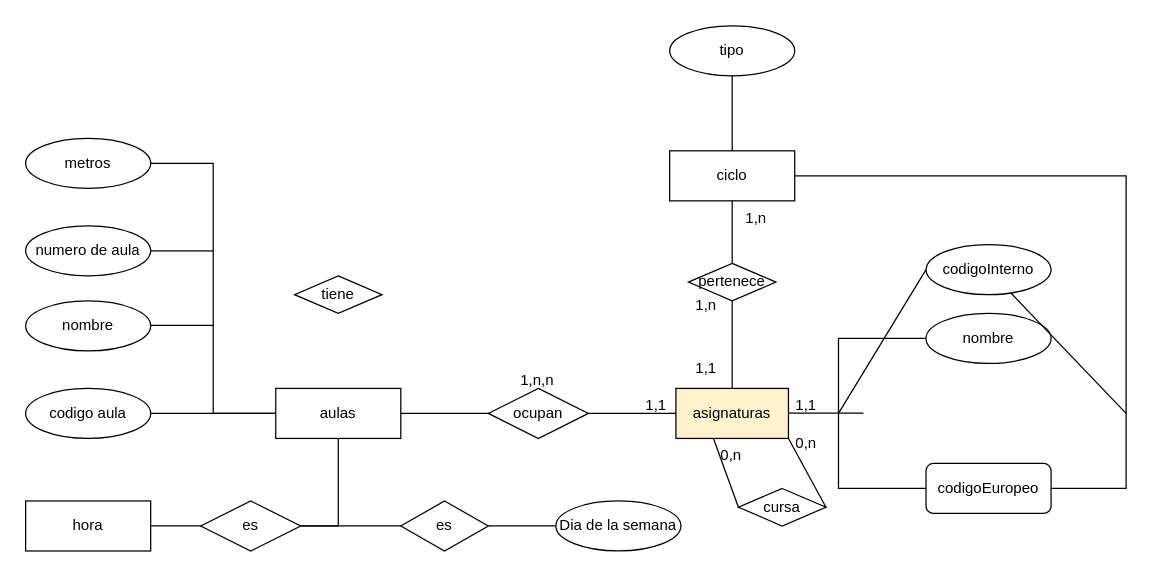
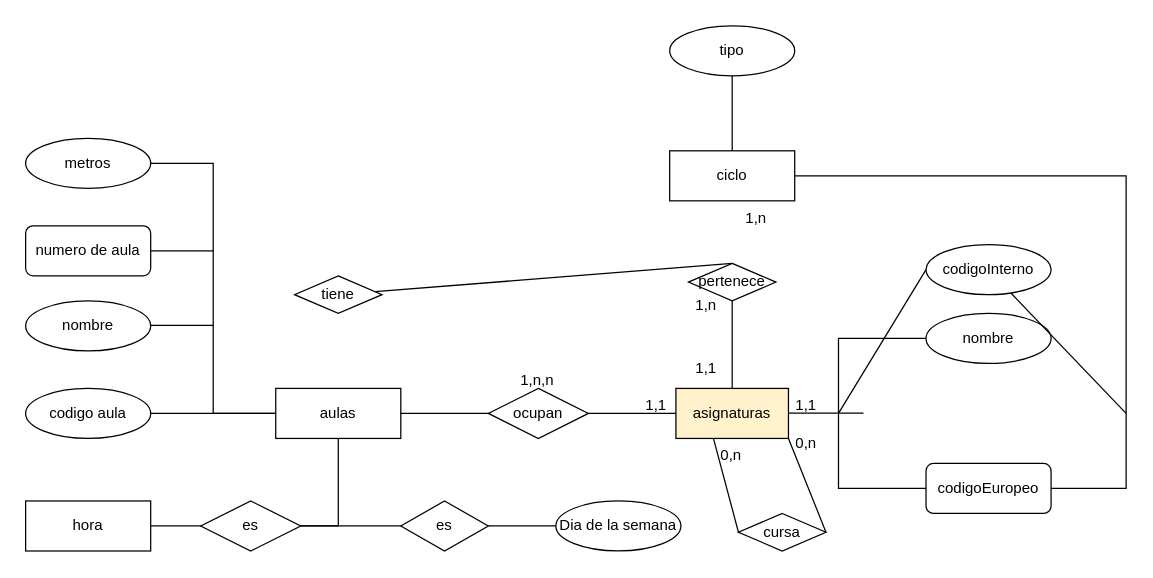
(732, 232) -> (554, 277)
(88, 251) -> (88, 251)
(782, 507) -> (782, 532)
